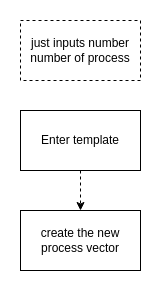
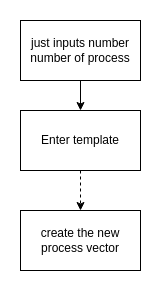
(81, 51) -> (81, 51)
none -> (81, 100)
